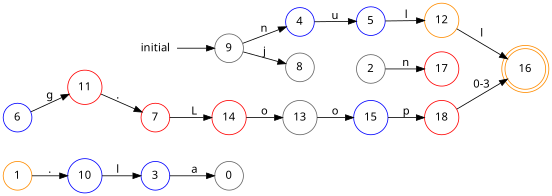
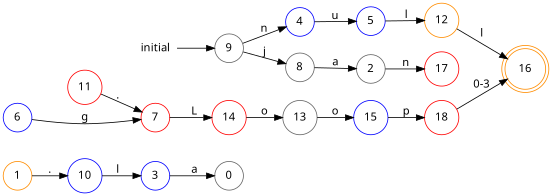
none -> (331, 68)
(46, 105) -> (82, 124)
